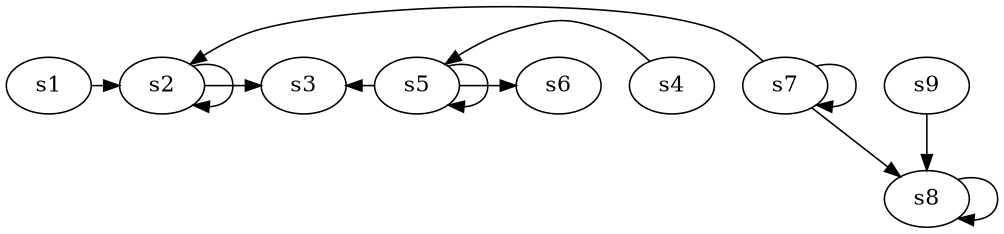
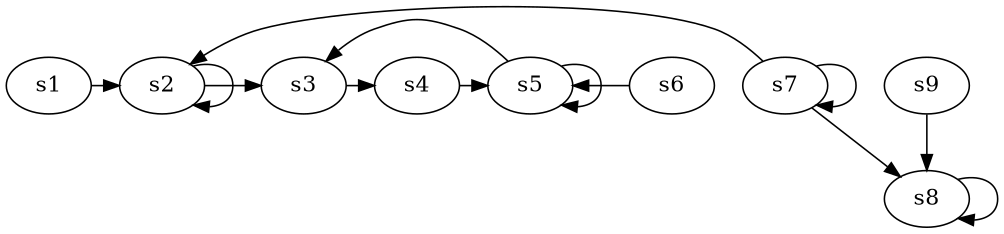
none -> (352, 86)
(478, 86) -> (611, 86)
